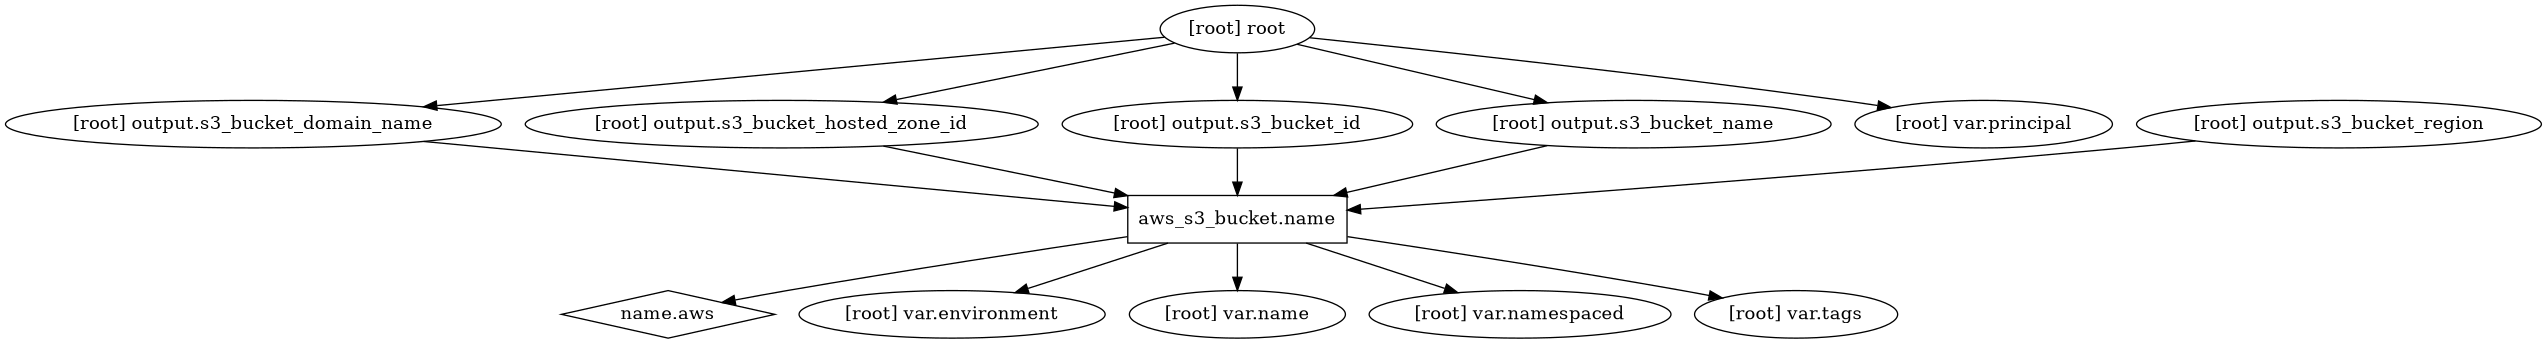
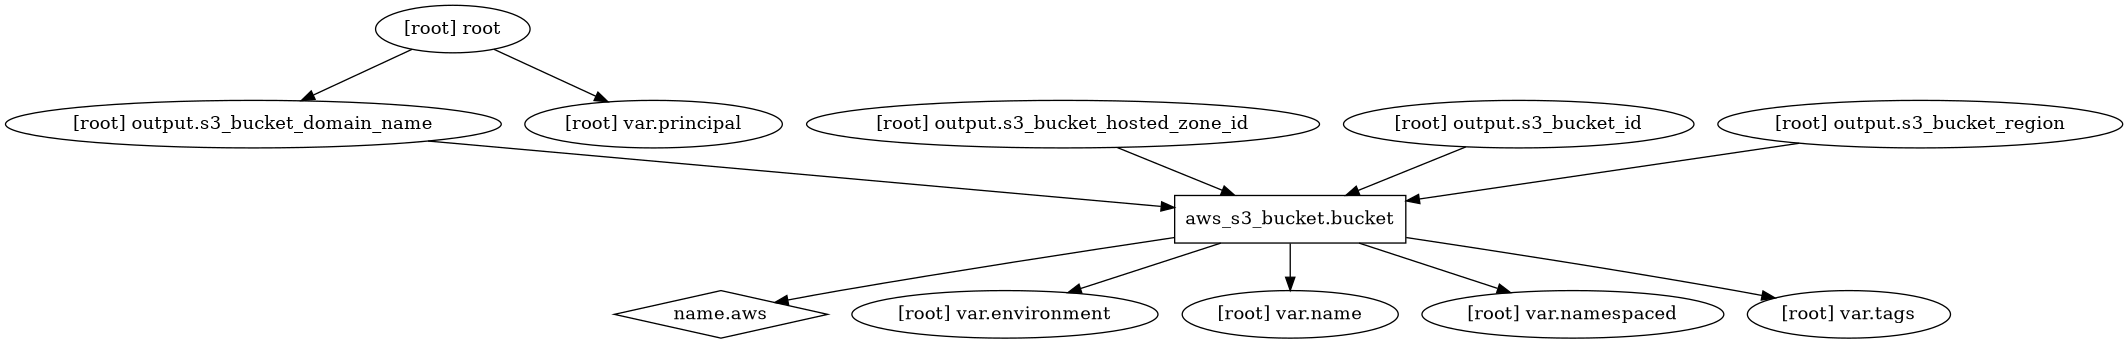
(1237, 70) -> none
(1036, 71) -> none
(1634, 124) -> none
(1237, 219) -> (1290, 219)
